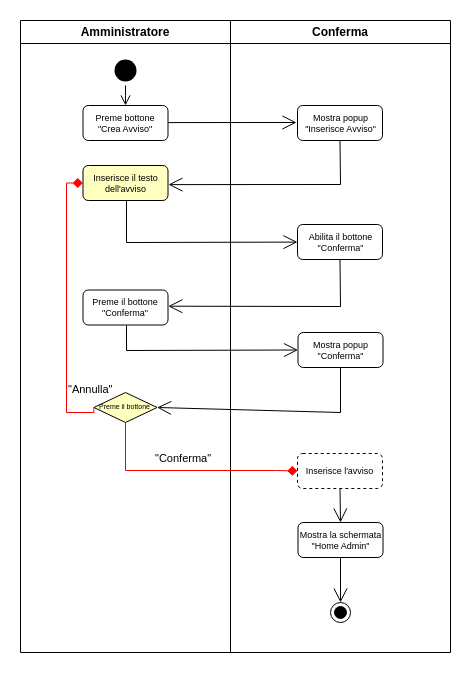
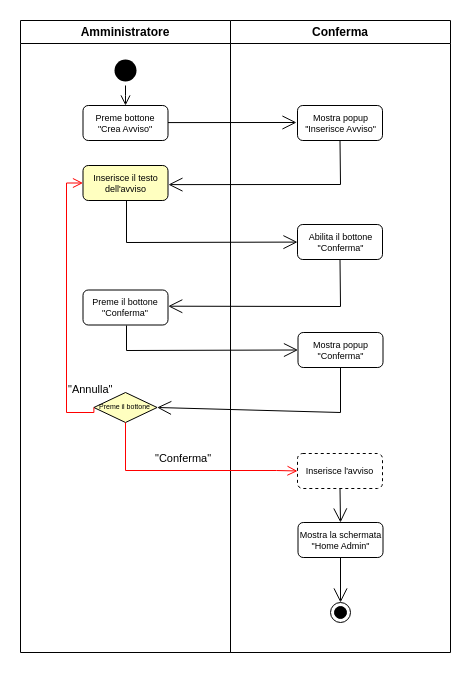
(72, 183) -> (76, 183)
(287, 471) -> (290, 471)
